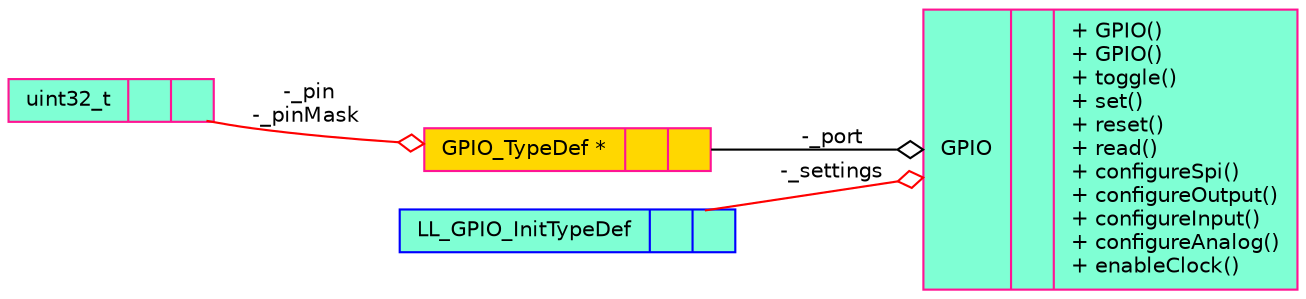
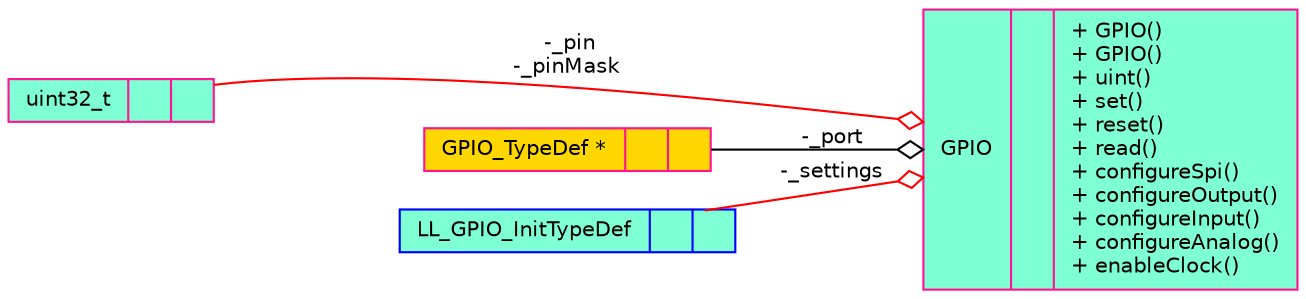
(1124, 78) -> (1112, 78)
(302, 134) -> (556, 87)
